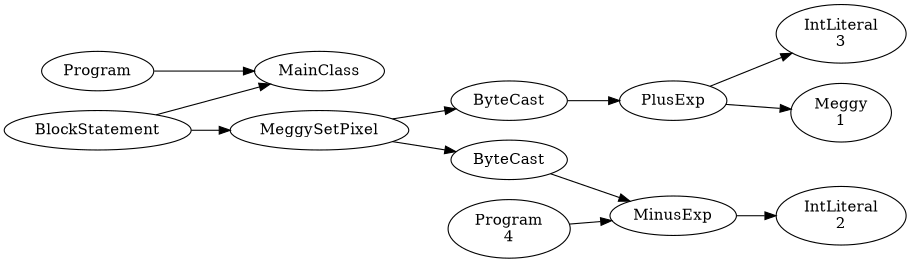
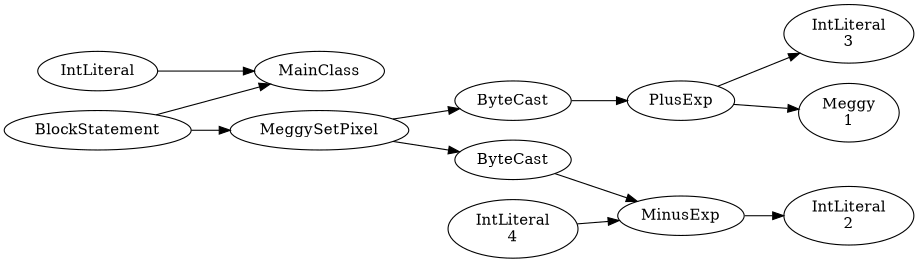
(98, 71) -> (98, 71)
(509, 229) -> (513, 229)
